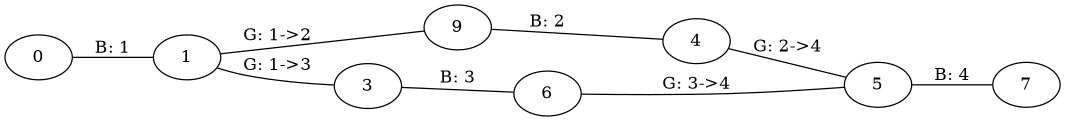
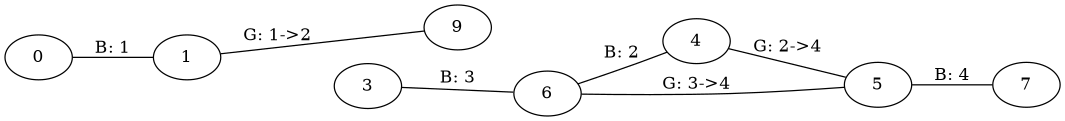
(577, 34) -> (623, 68)
(275, 80) -> none
